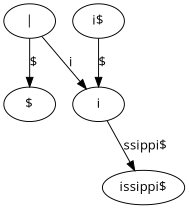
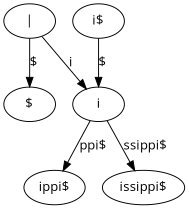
none -> (55, 188)
